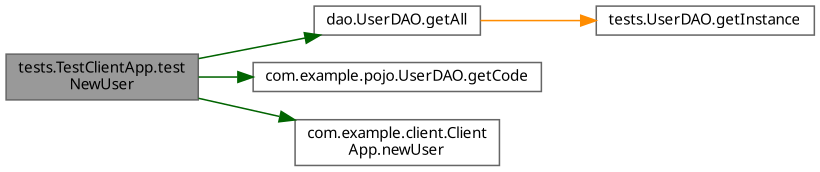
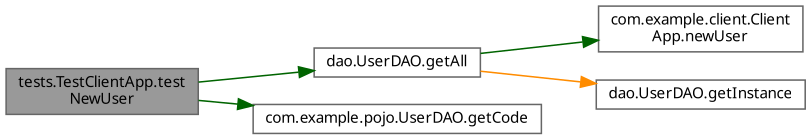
(705, 21) -> (701, 95)
(239, 107) -> (532, 48)
